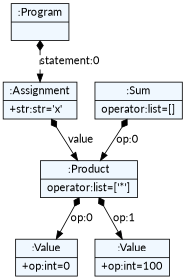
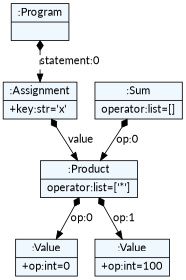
(36, 109) -> (38, 109)
